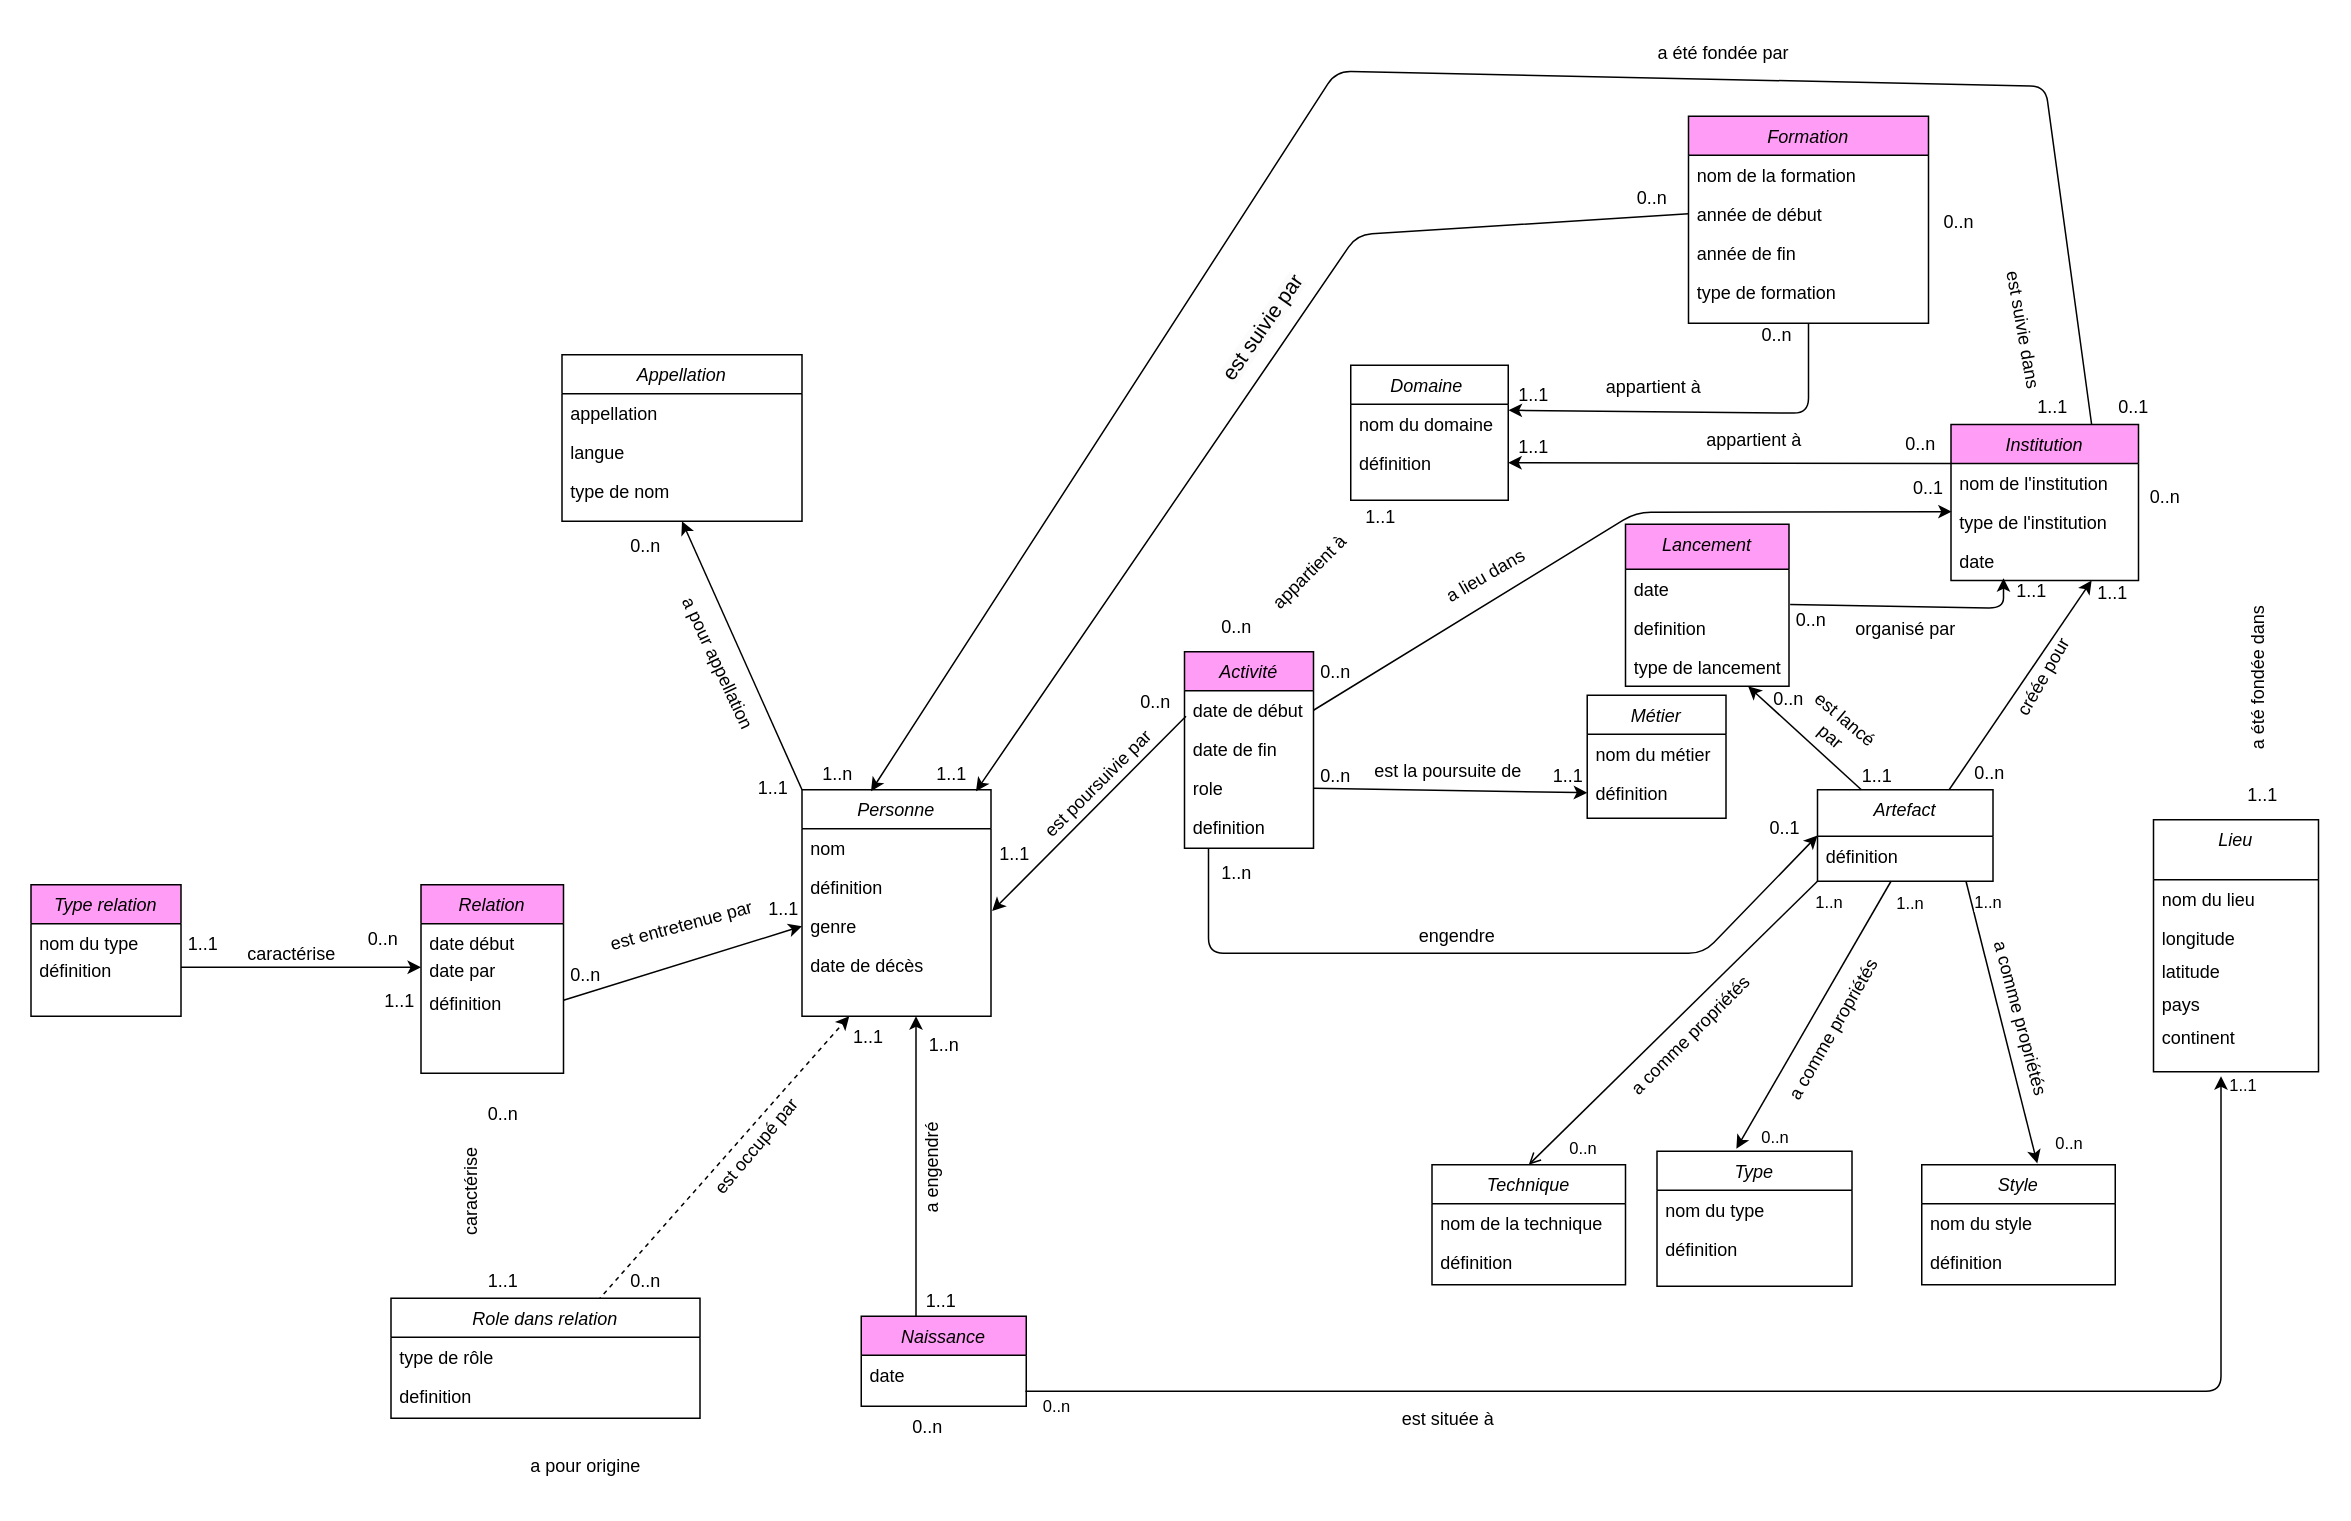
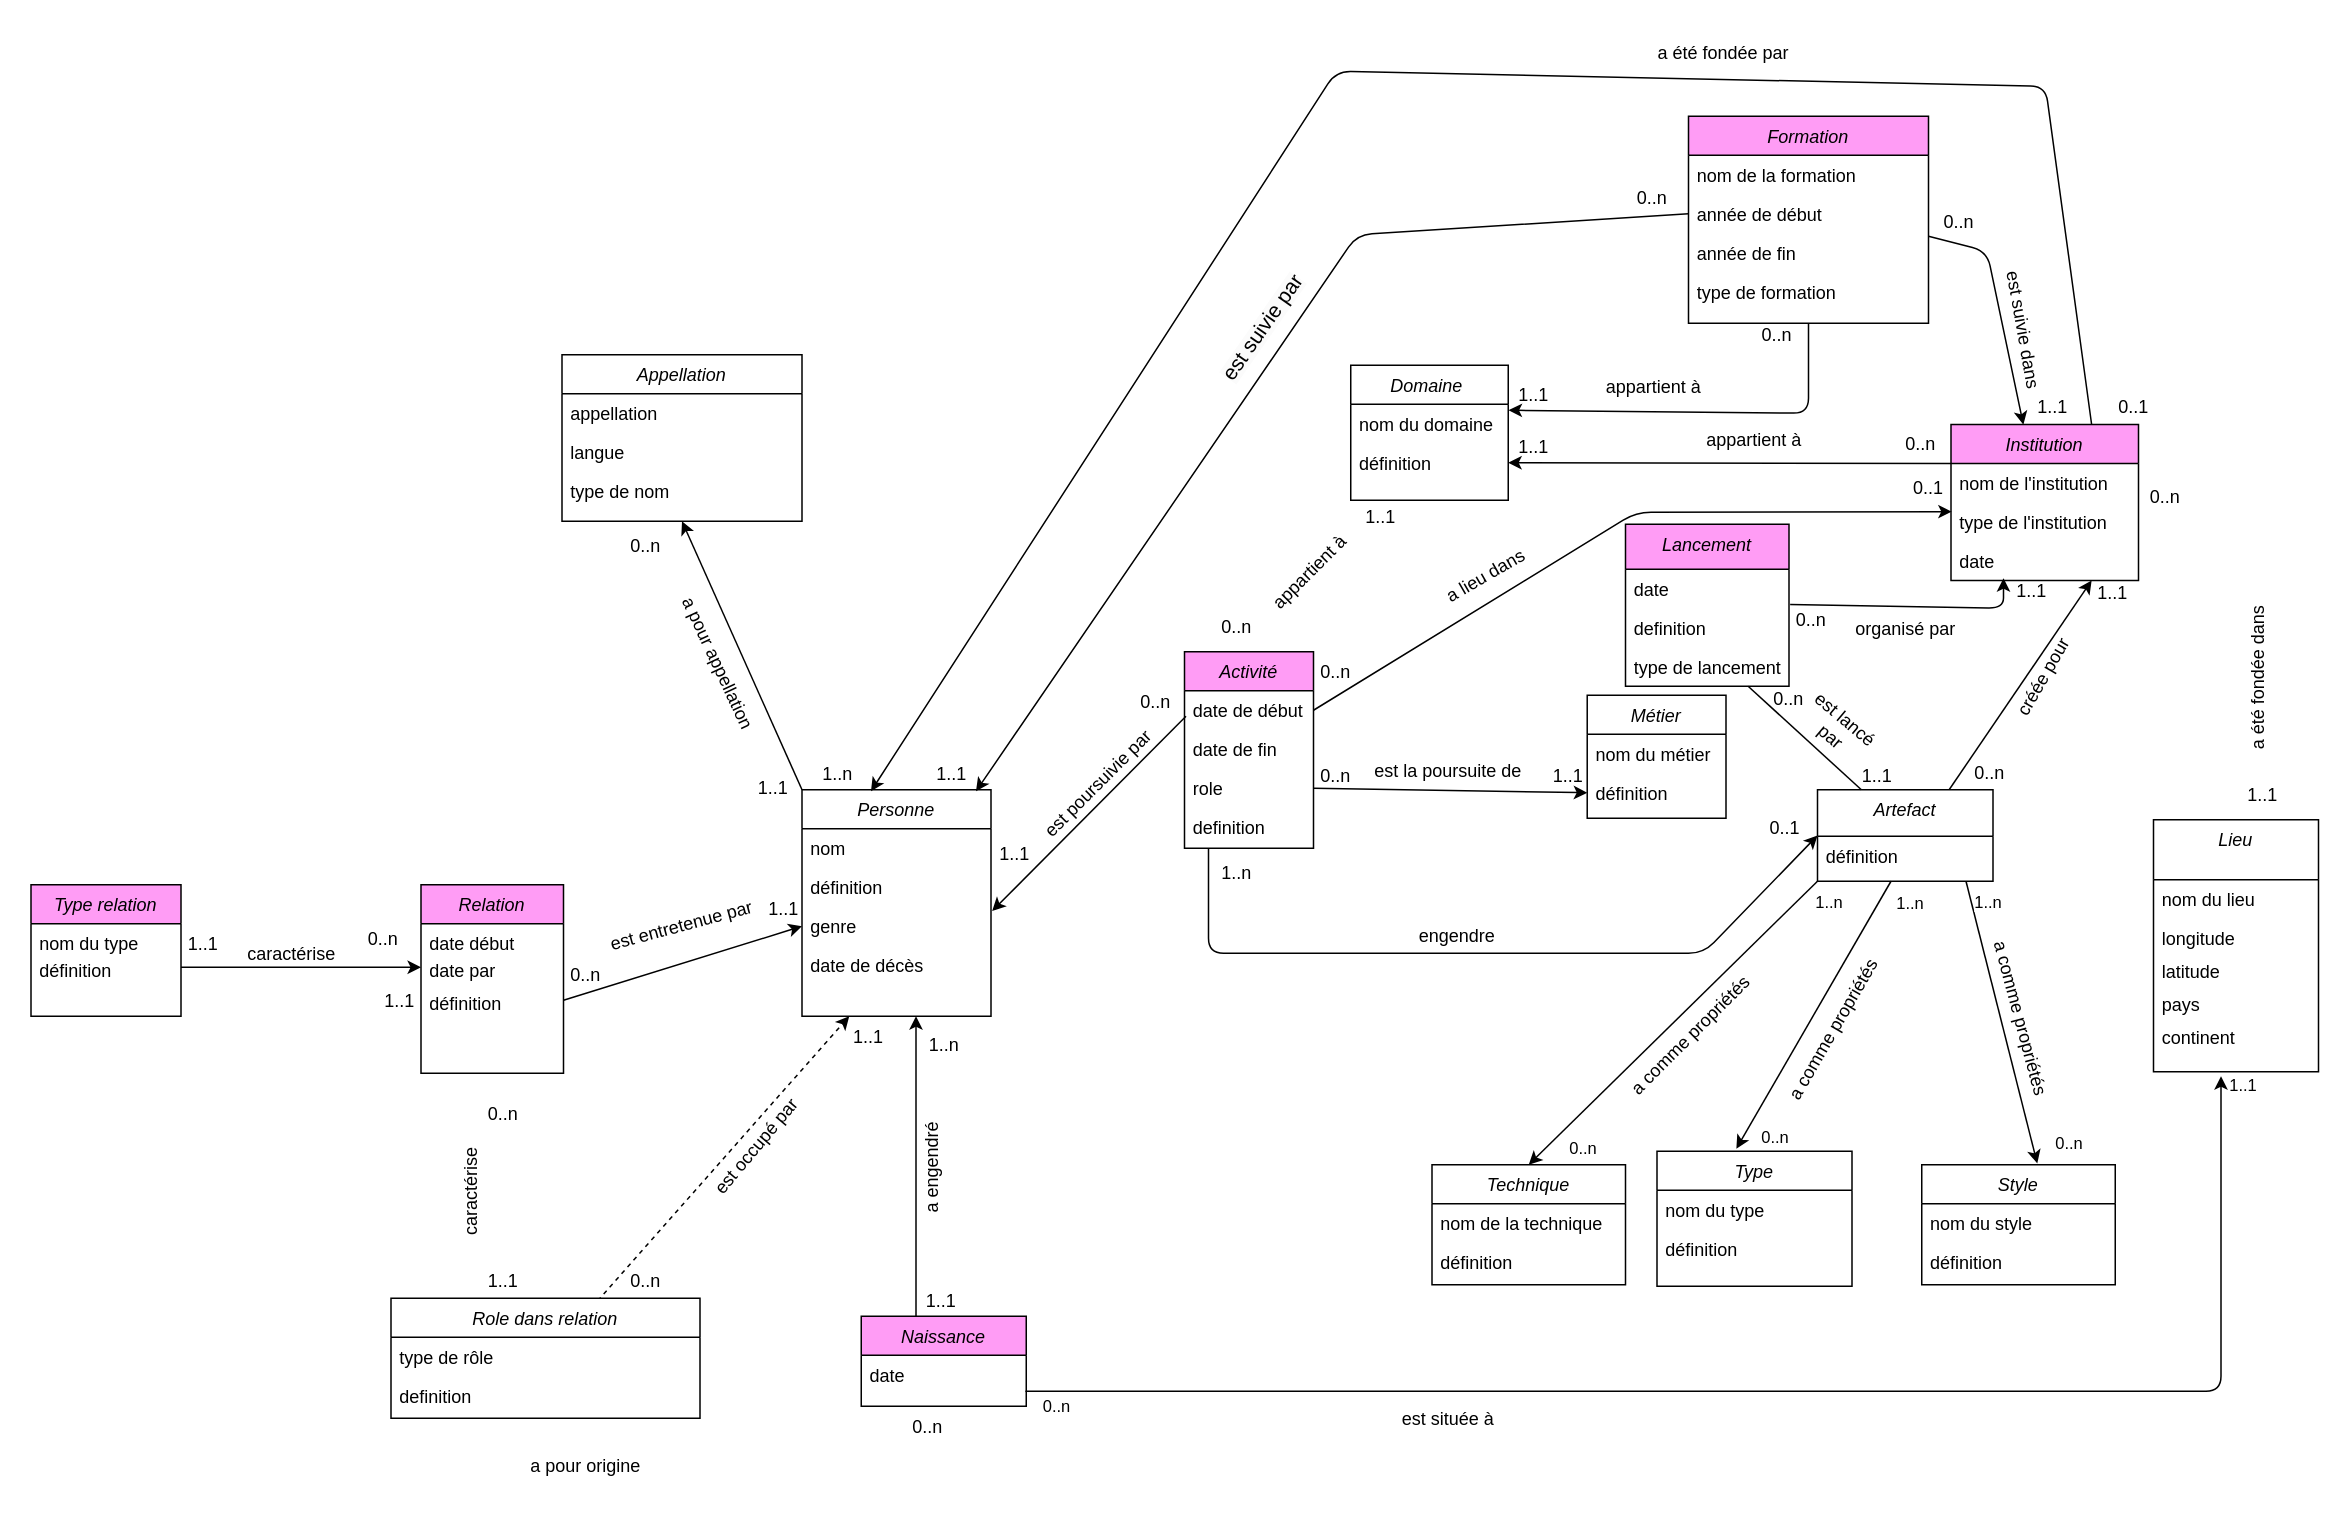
none -> (1999, 309)
(1756, 693) -> (1754, 692)
(1534, 1159) -> (1537, 1157)
